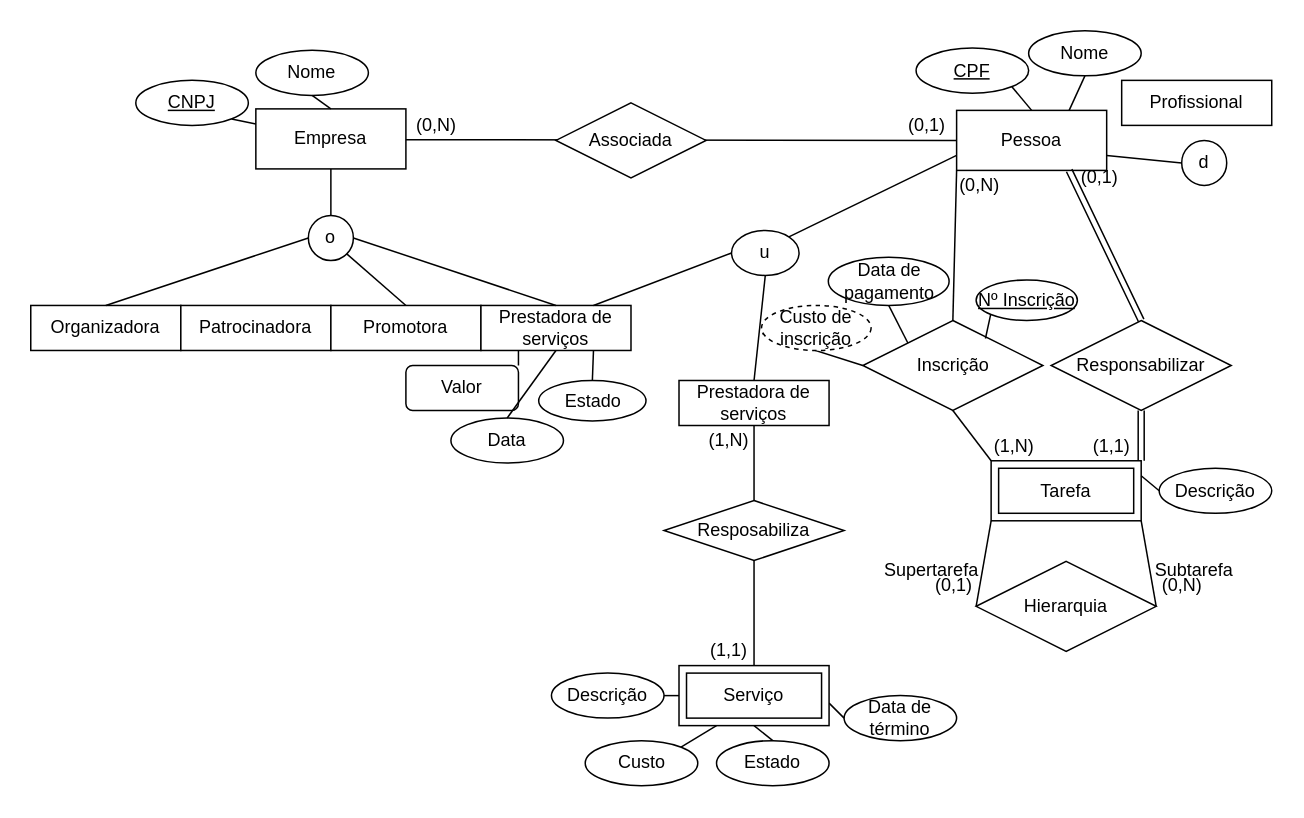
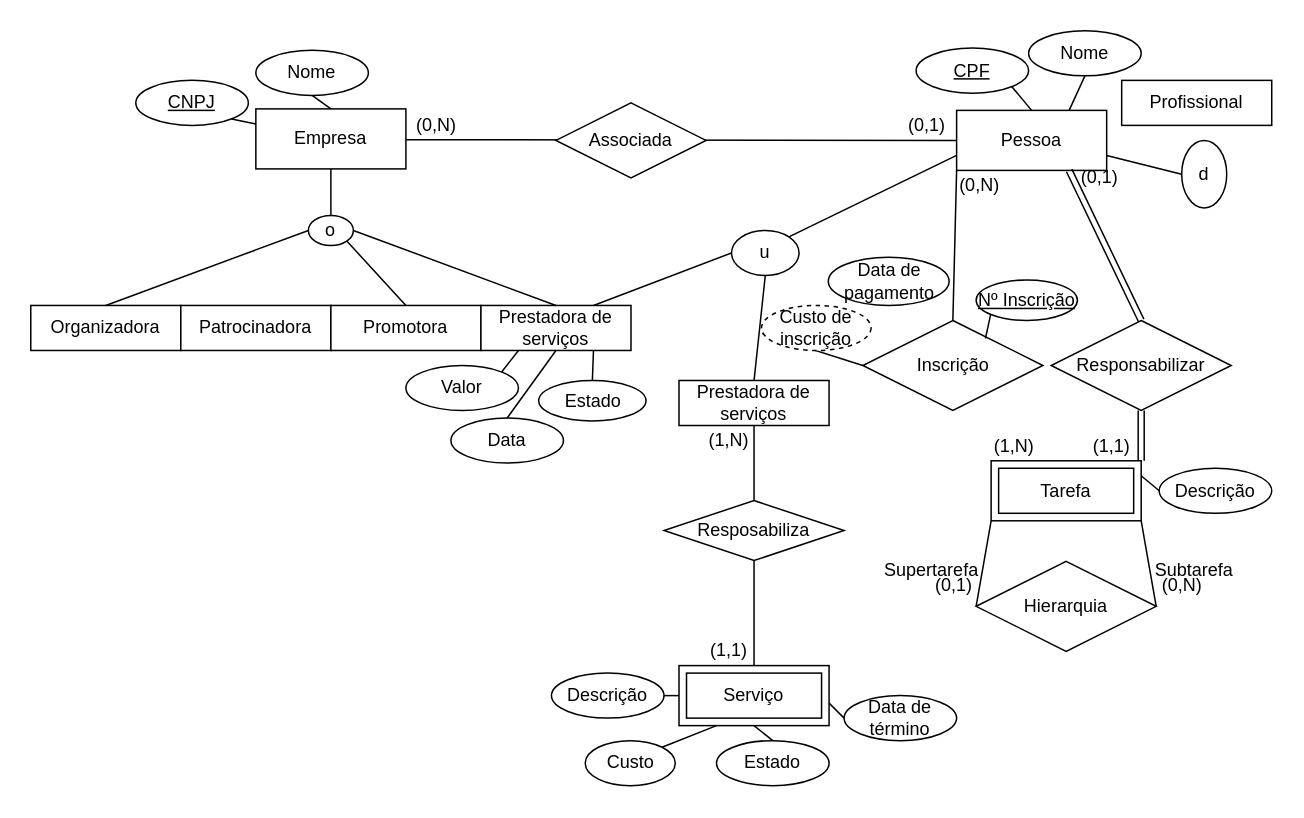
(1204, 163) -> (1204, 174)
(331, 238) -> (331, 230)
(898, 324) -> none
(462, 388) -> (462, 388)
(971, 435) -> none
(641, 763) -> (630, 763)
